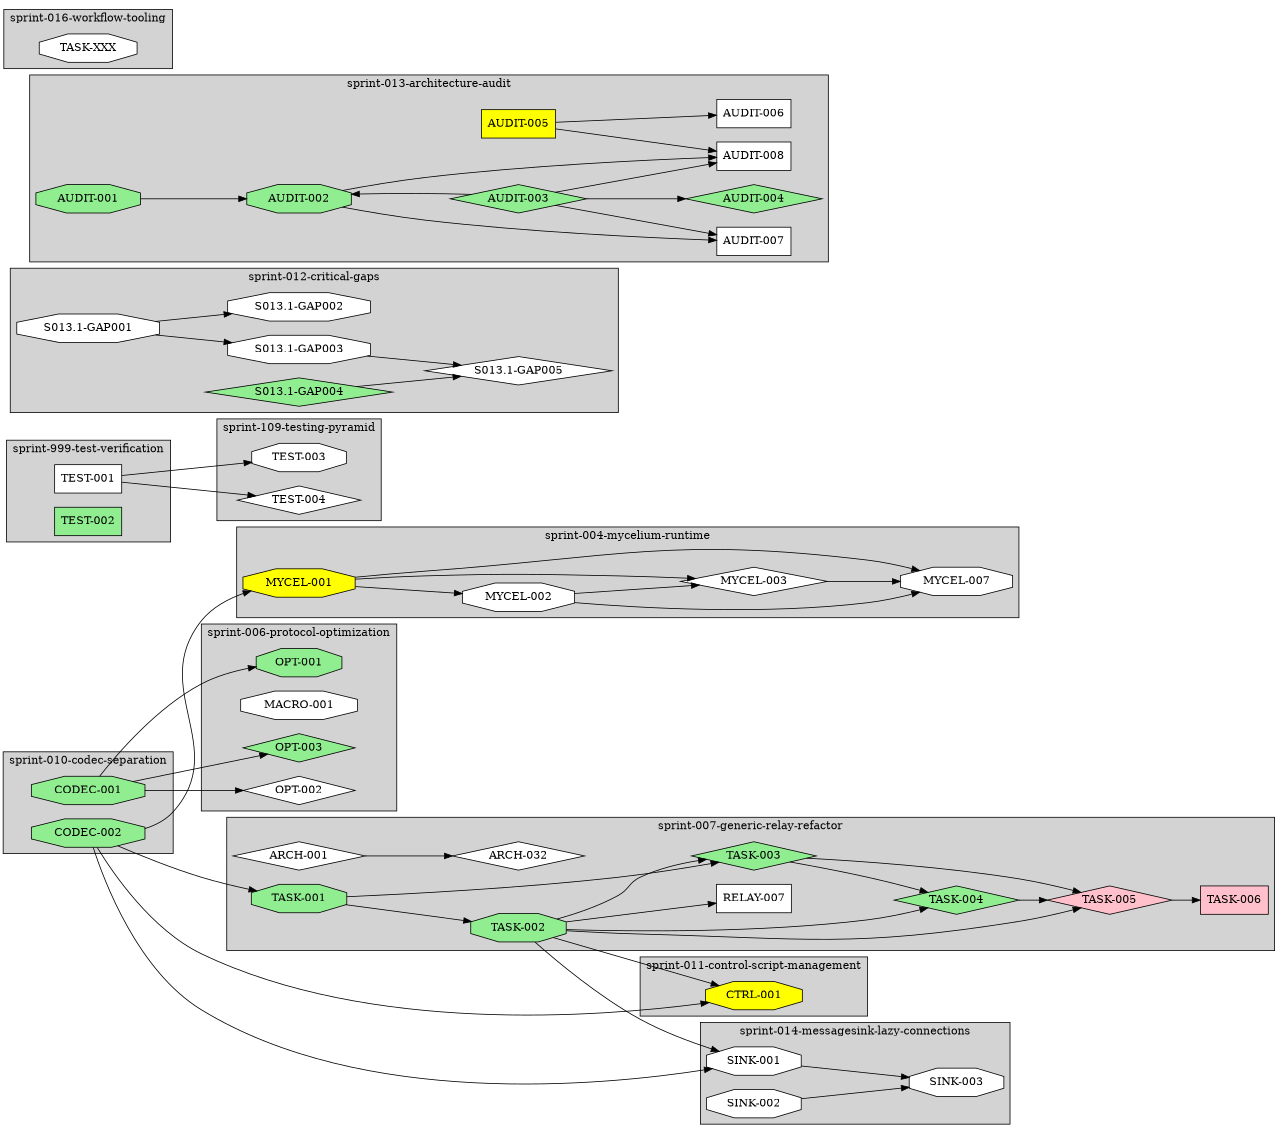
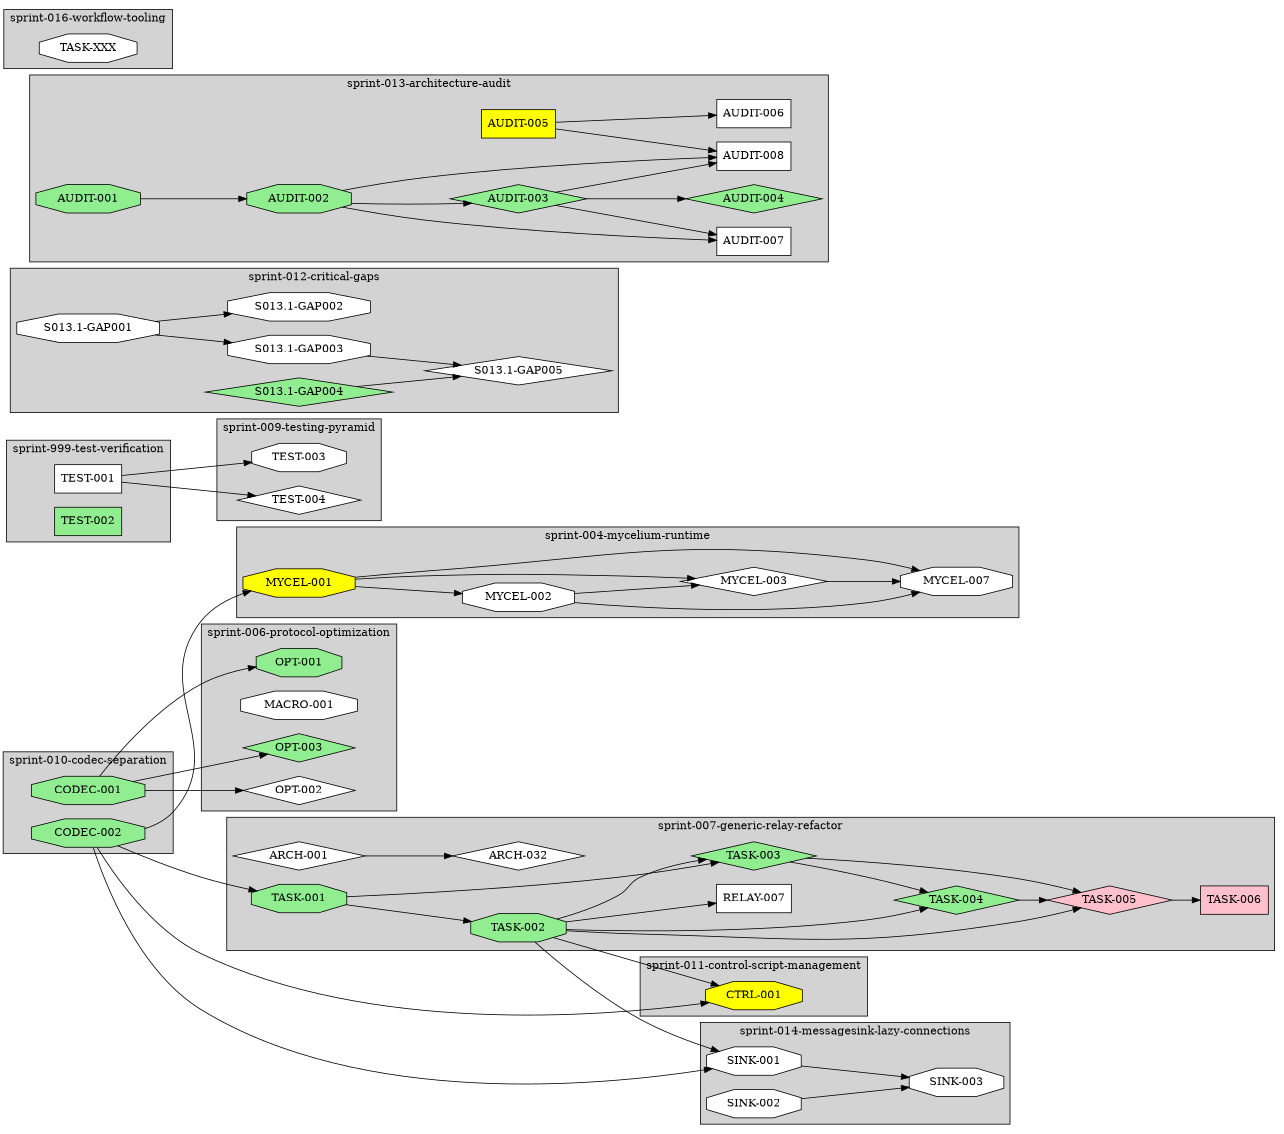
(416, 194) -> (408, 204)
(299, 428) -> (299, 428)
